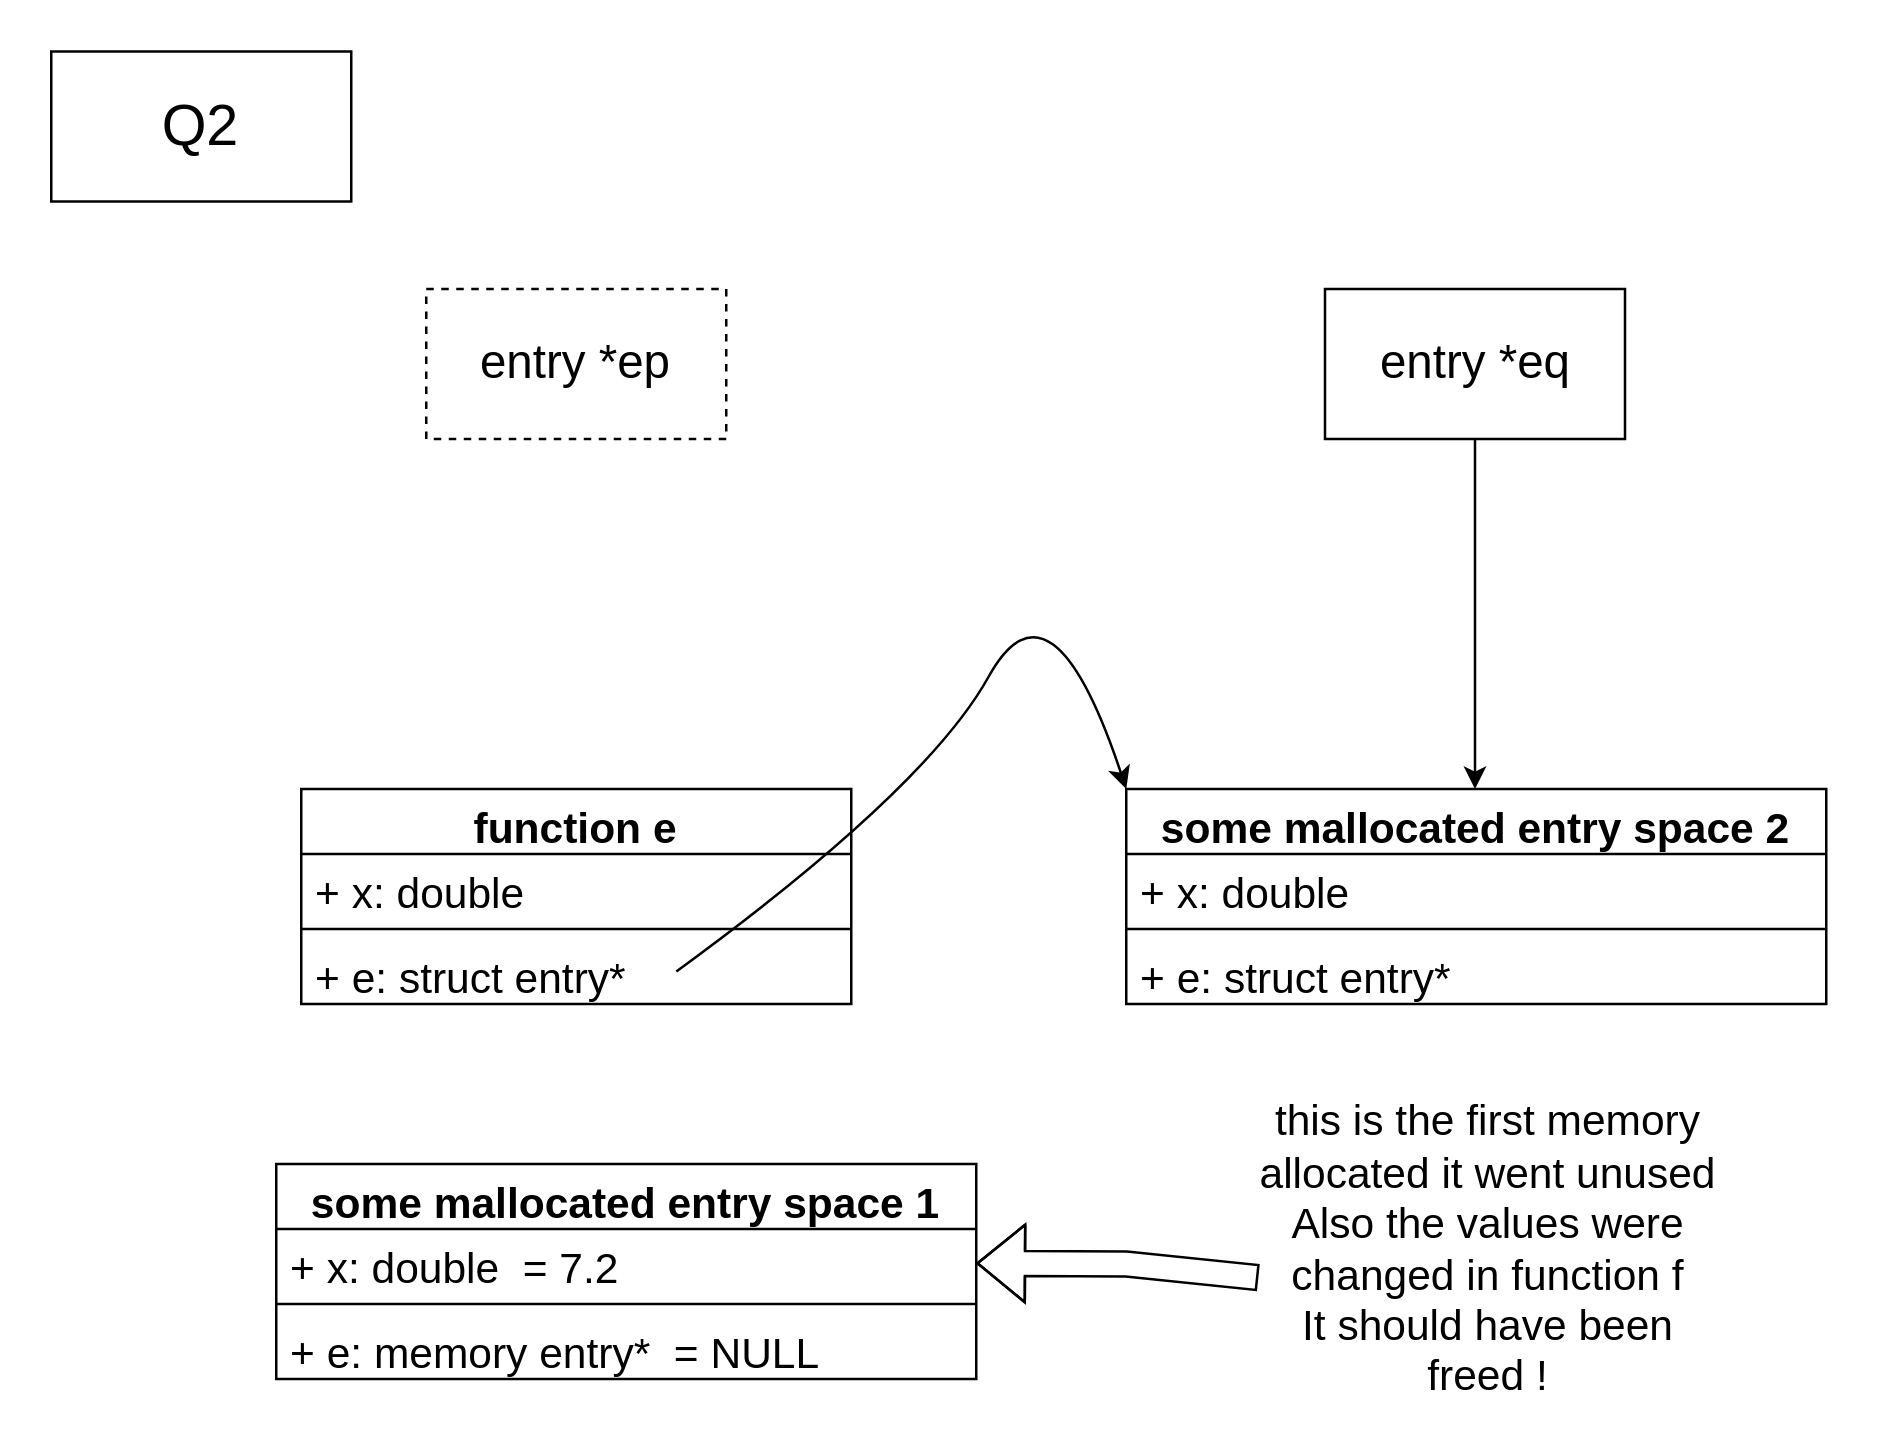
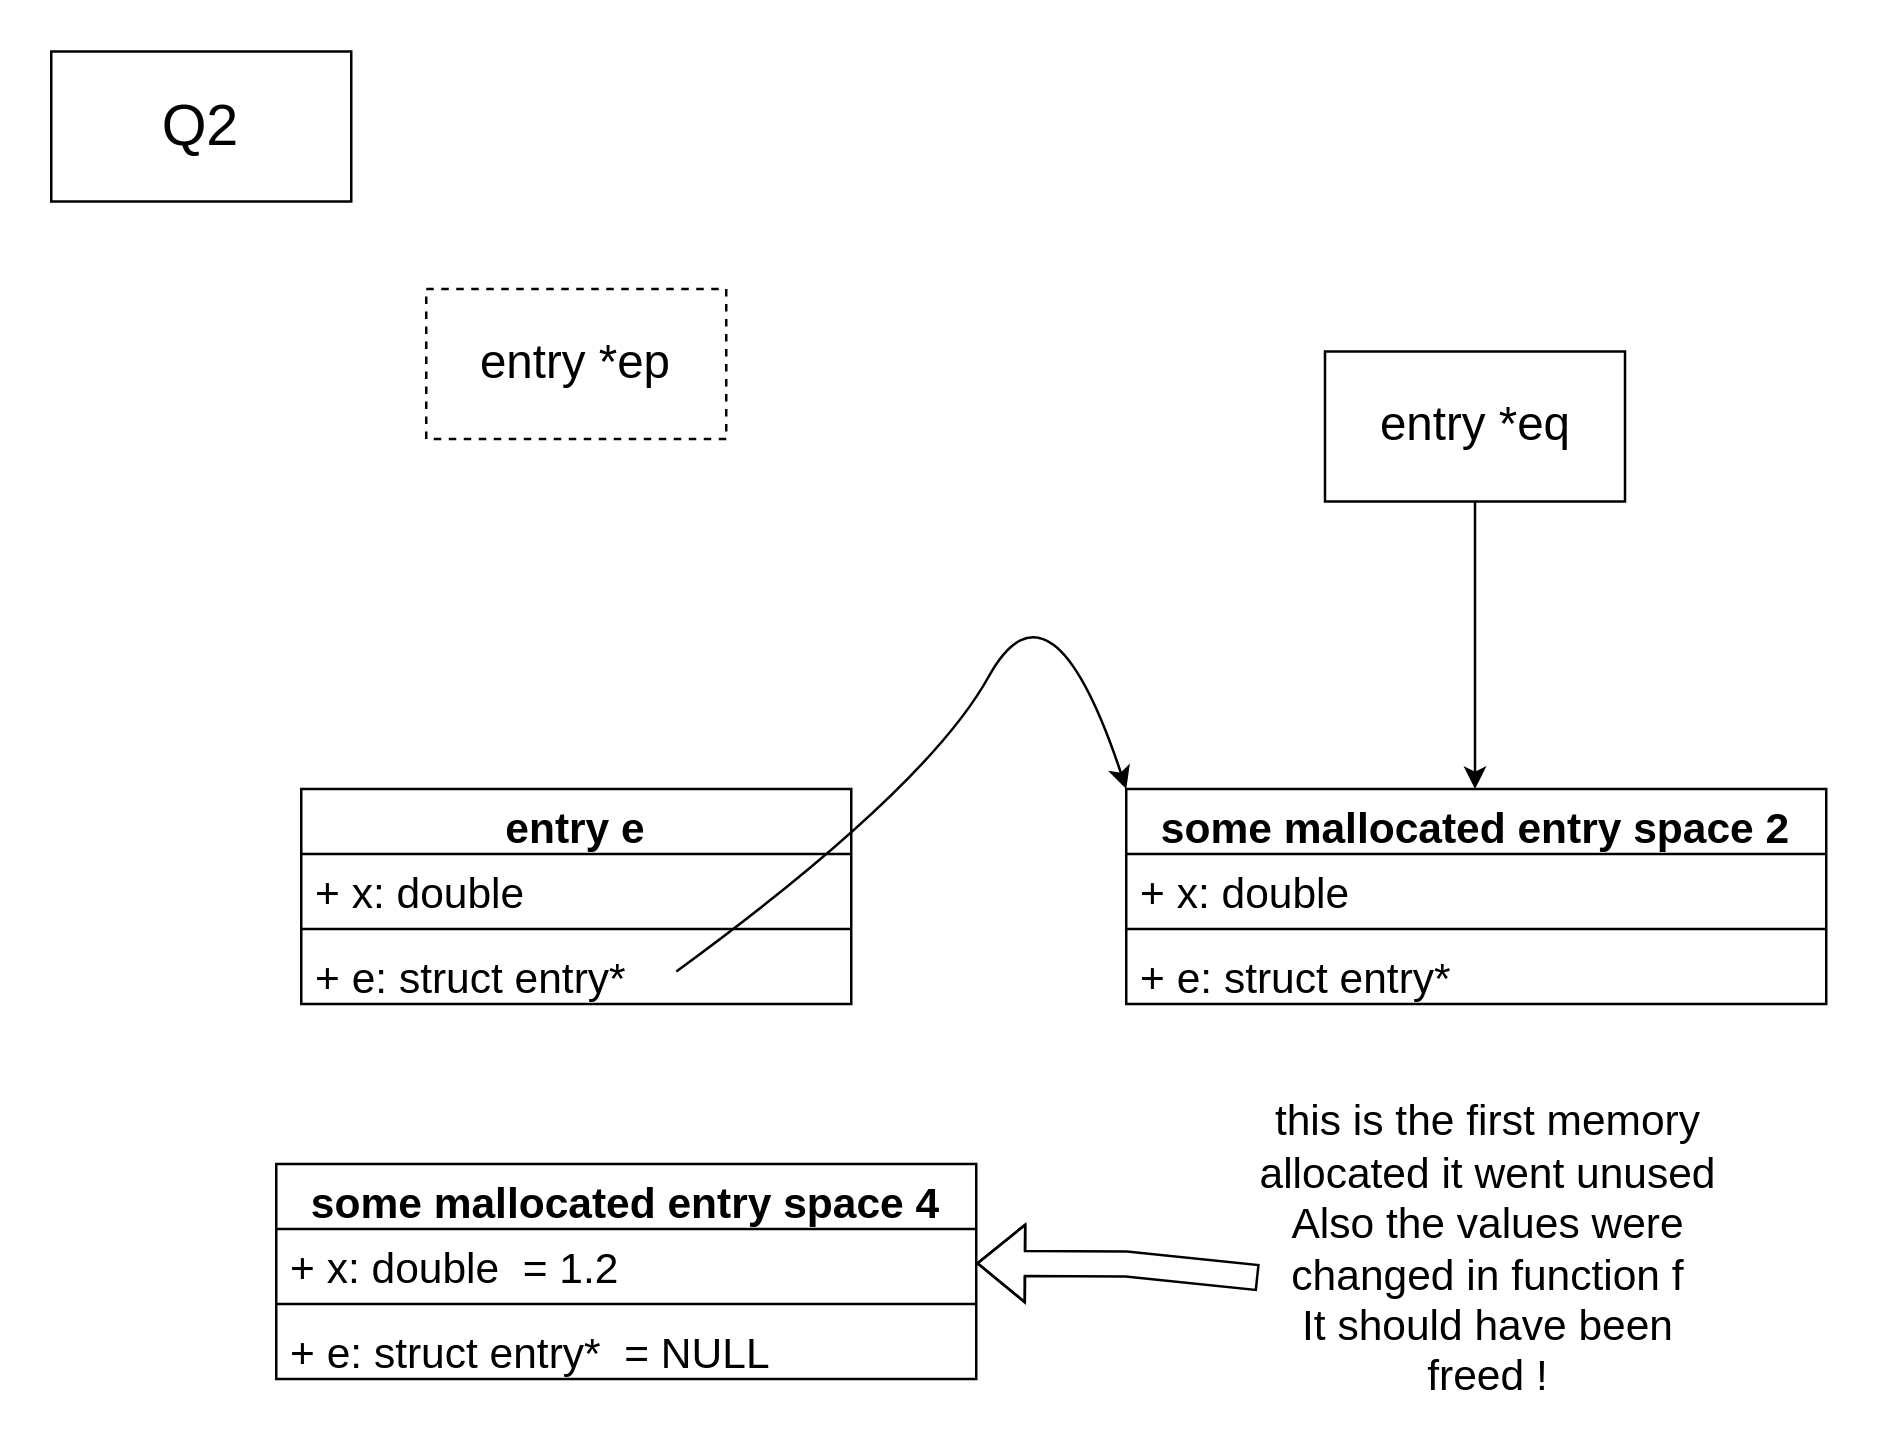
(1475, 364) -> (1475, 426)
(576, 832) -> (576, 832)
(626, 1207) -> (626, 1207)
(467, 1272) -> (467, 1272)
(568, 1357) -> (568, 1357)
